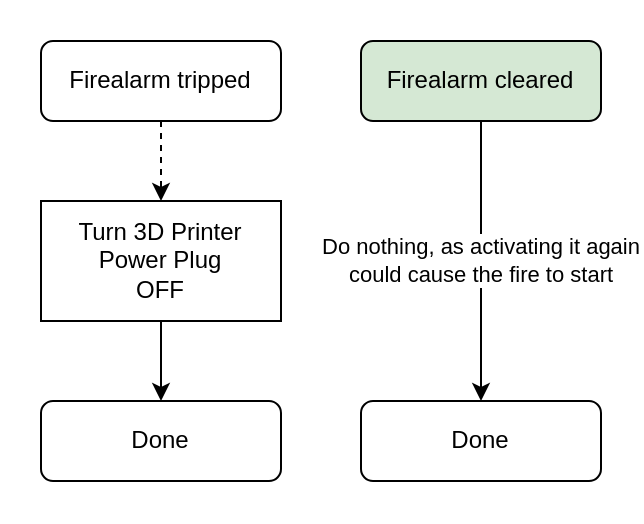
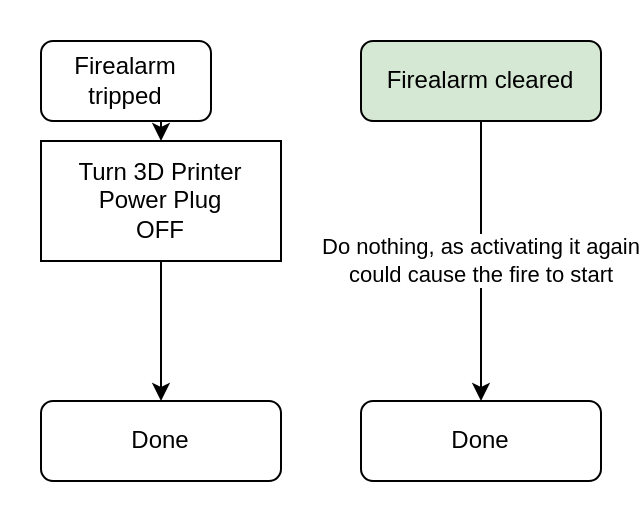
(161, 81) -> (126, 81)
(161, 261) -> (161, 201)
